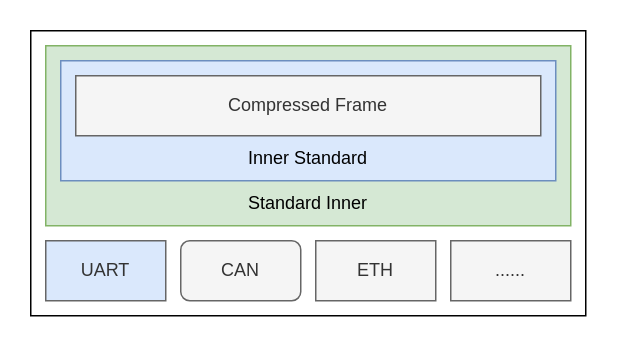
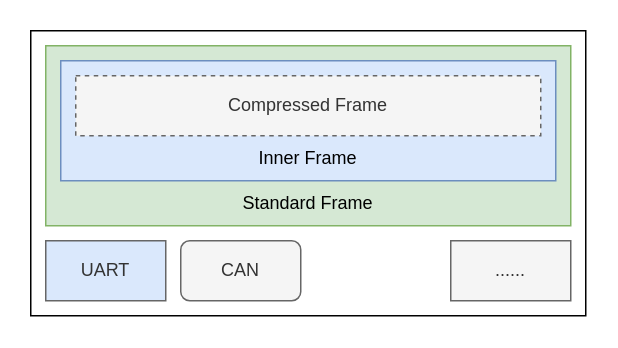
(308, 106) -> (308, 106)
(308, 158) -> (308, 158)
(308, 203) -> (308, 203)
(376, 271) -> none
